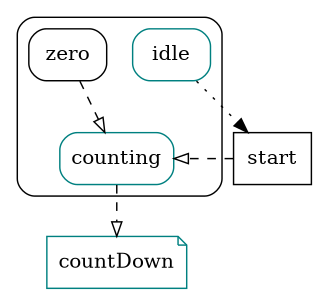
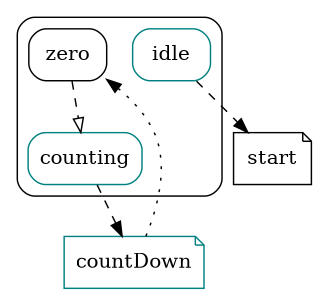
(213, 98) -> (213, 98)
none -> (160, 156)
(211, 159) -> none
(272, 159) -> (272, 159)
(117, 205) -> (107, 205)
